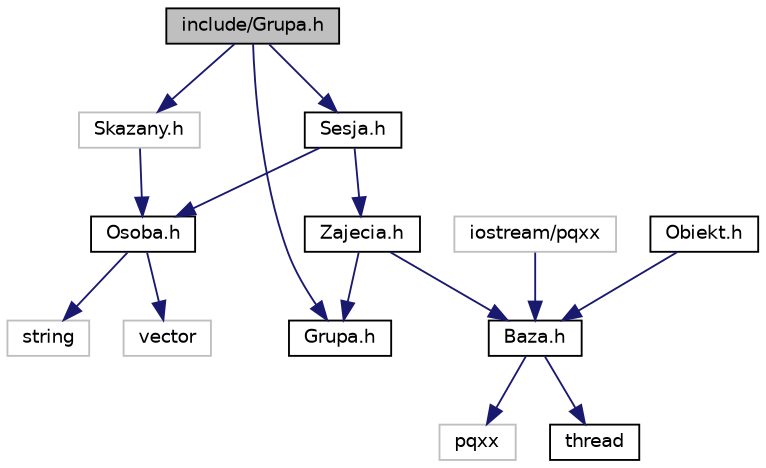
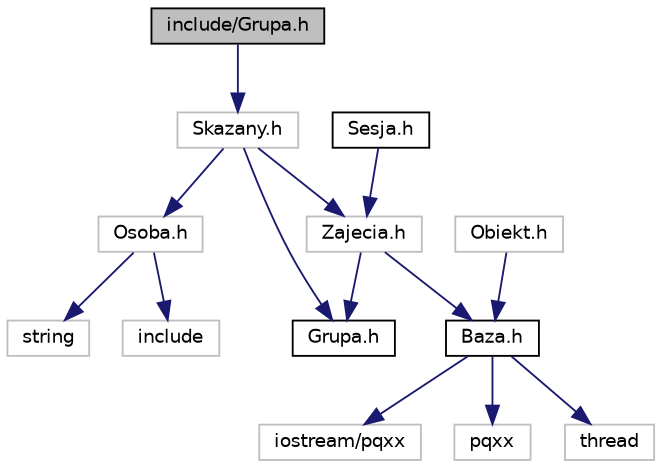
(296, 71) -> none
none -> (294, 176)
(256, 178) -> none
(269, 185) -> (278, 229)
(143, 234) -> (151, 234)
(362, 234) -> (364, 234)
(704, 234) -> (509, 234)
(535, 277) -> (424, 385)
(167, 338) -> (171, 338)
(595, 442) -> (610, 442)
